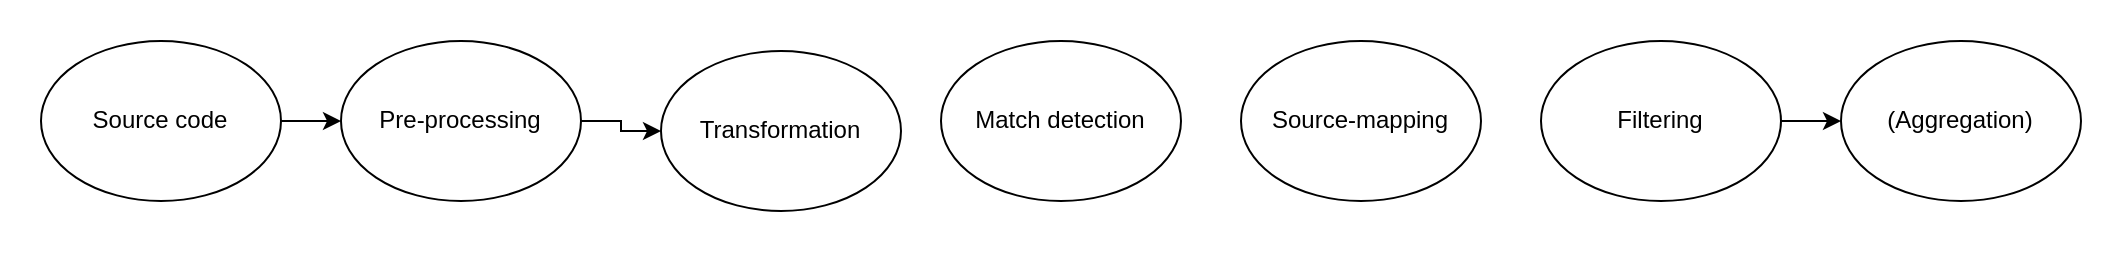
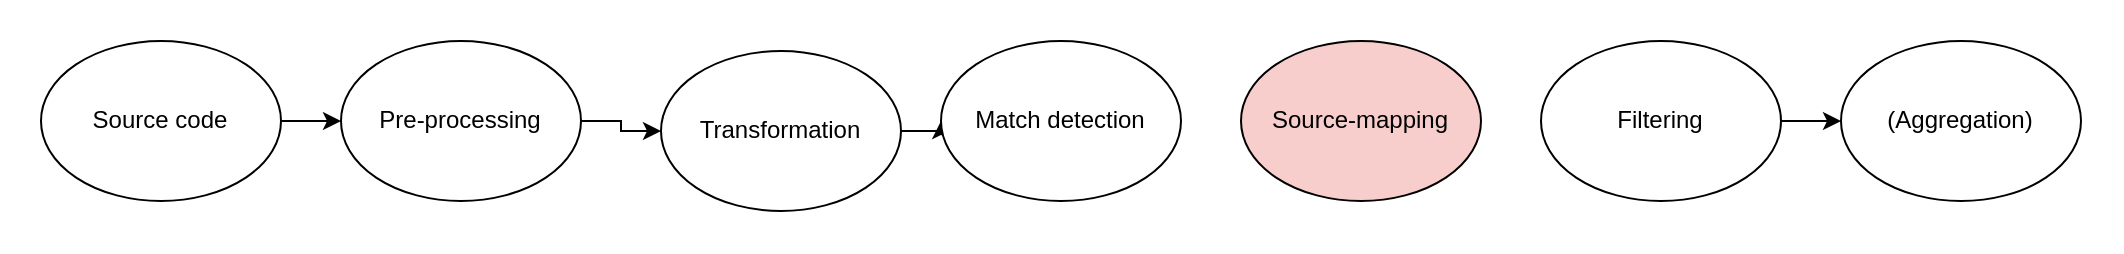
(1361, 121) -> (1361, 121)
none -> (922, 131)
